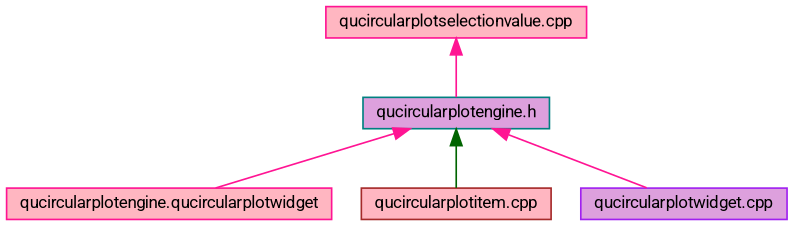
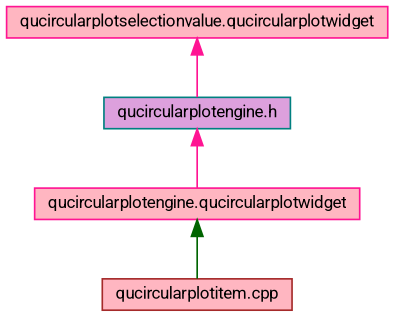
(456, 22) -> (197, 22)
(456, 167) -> (197, 258)
(684, 204) -> none
